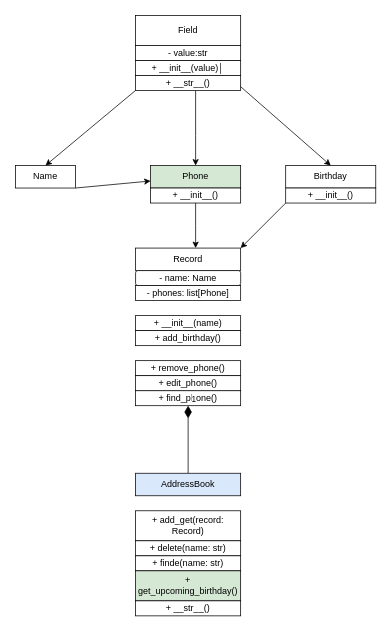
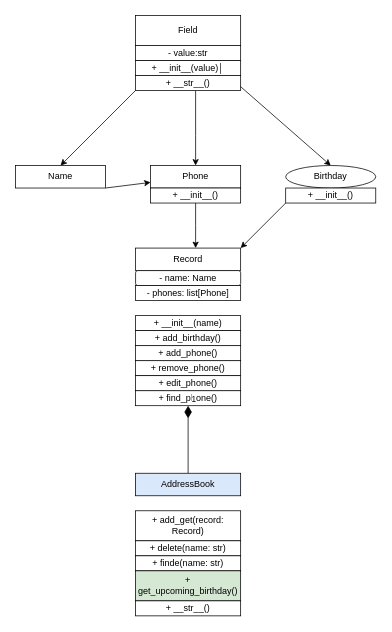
(45, 177) -> (60, 177)
(195, 177) -> (195, 177)
(330, 177) -> (330, 177)
none -> (188, 353)
